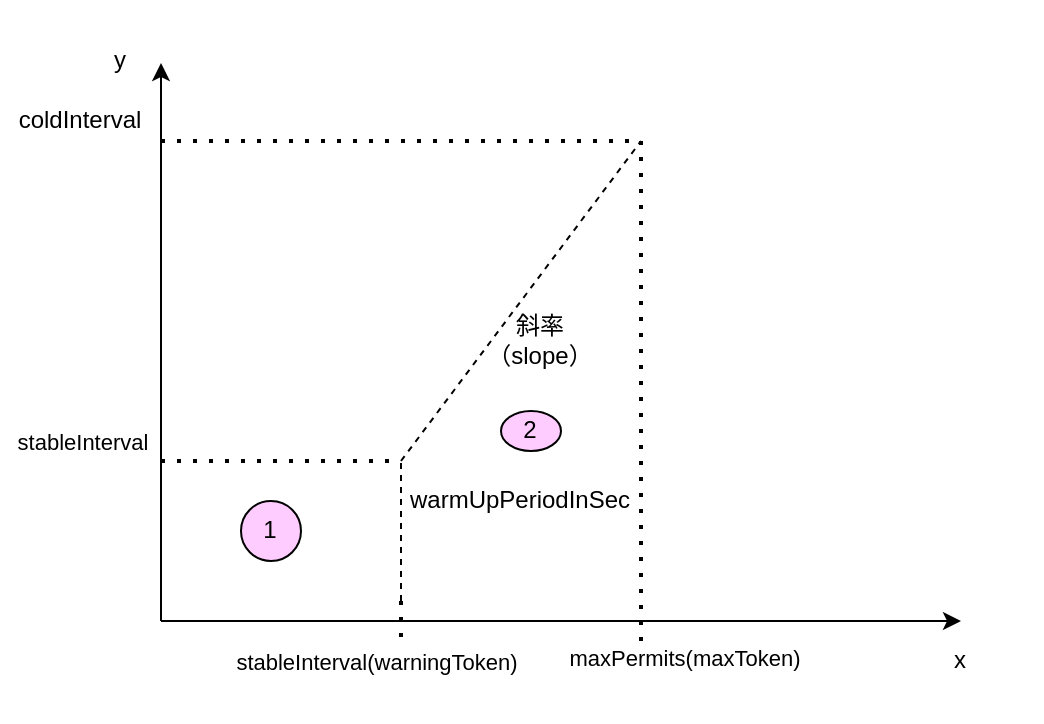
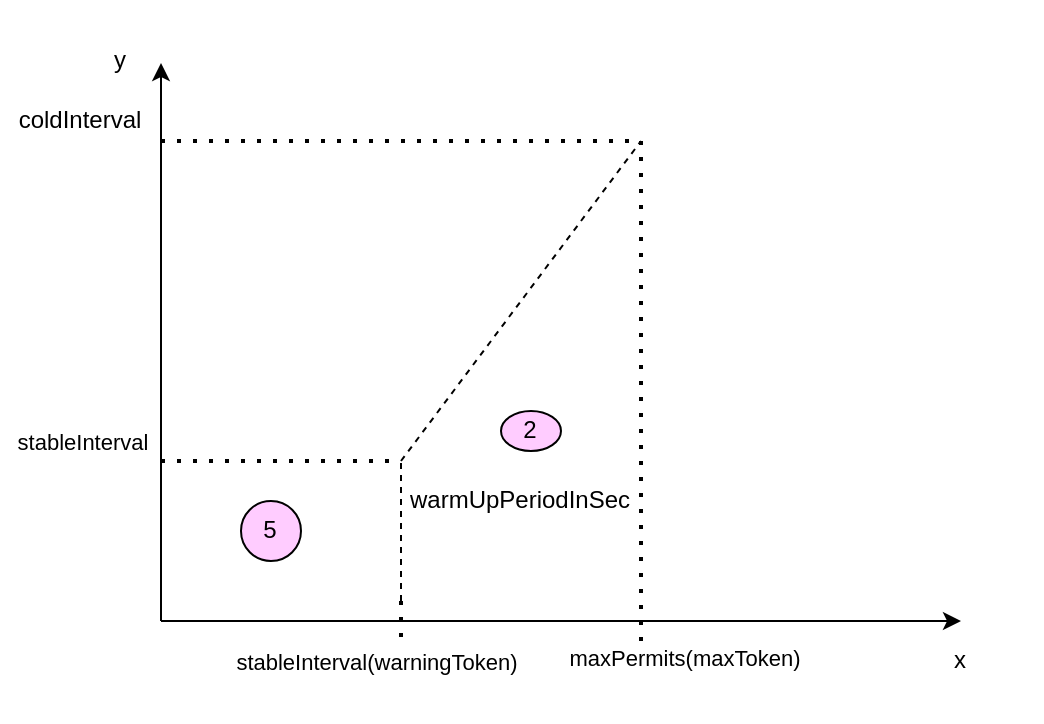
(541, 341) -> none
(271, 531) -> (271, 531)
